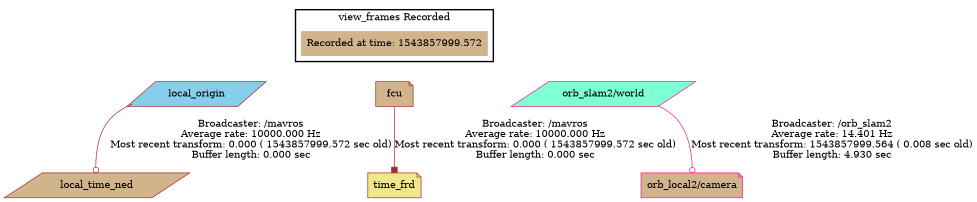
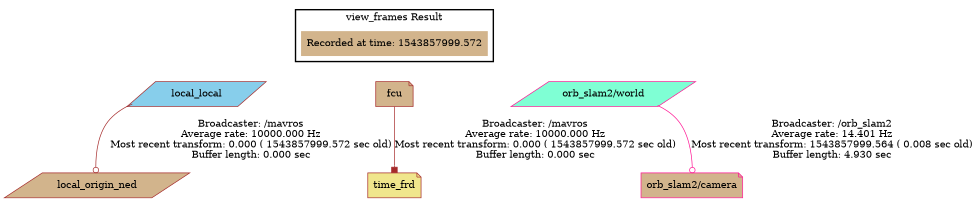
(394, 18) -> (394, 18)
(197, 94) -> (197, 94)
(97, 185) -> (97, 185)
(692, 185) -> (692, 185)
